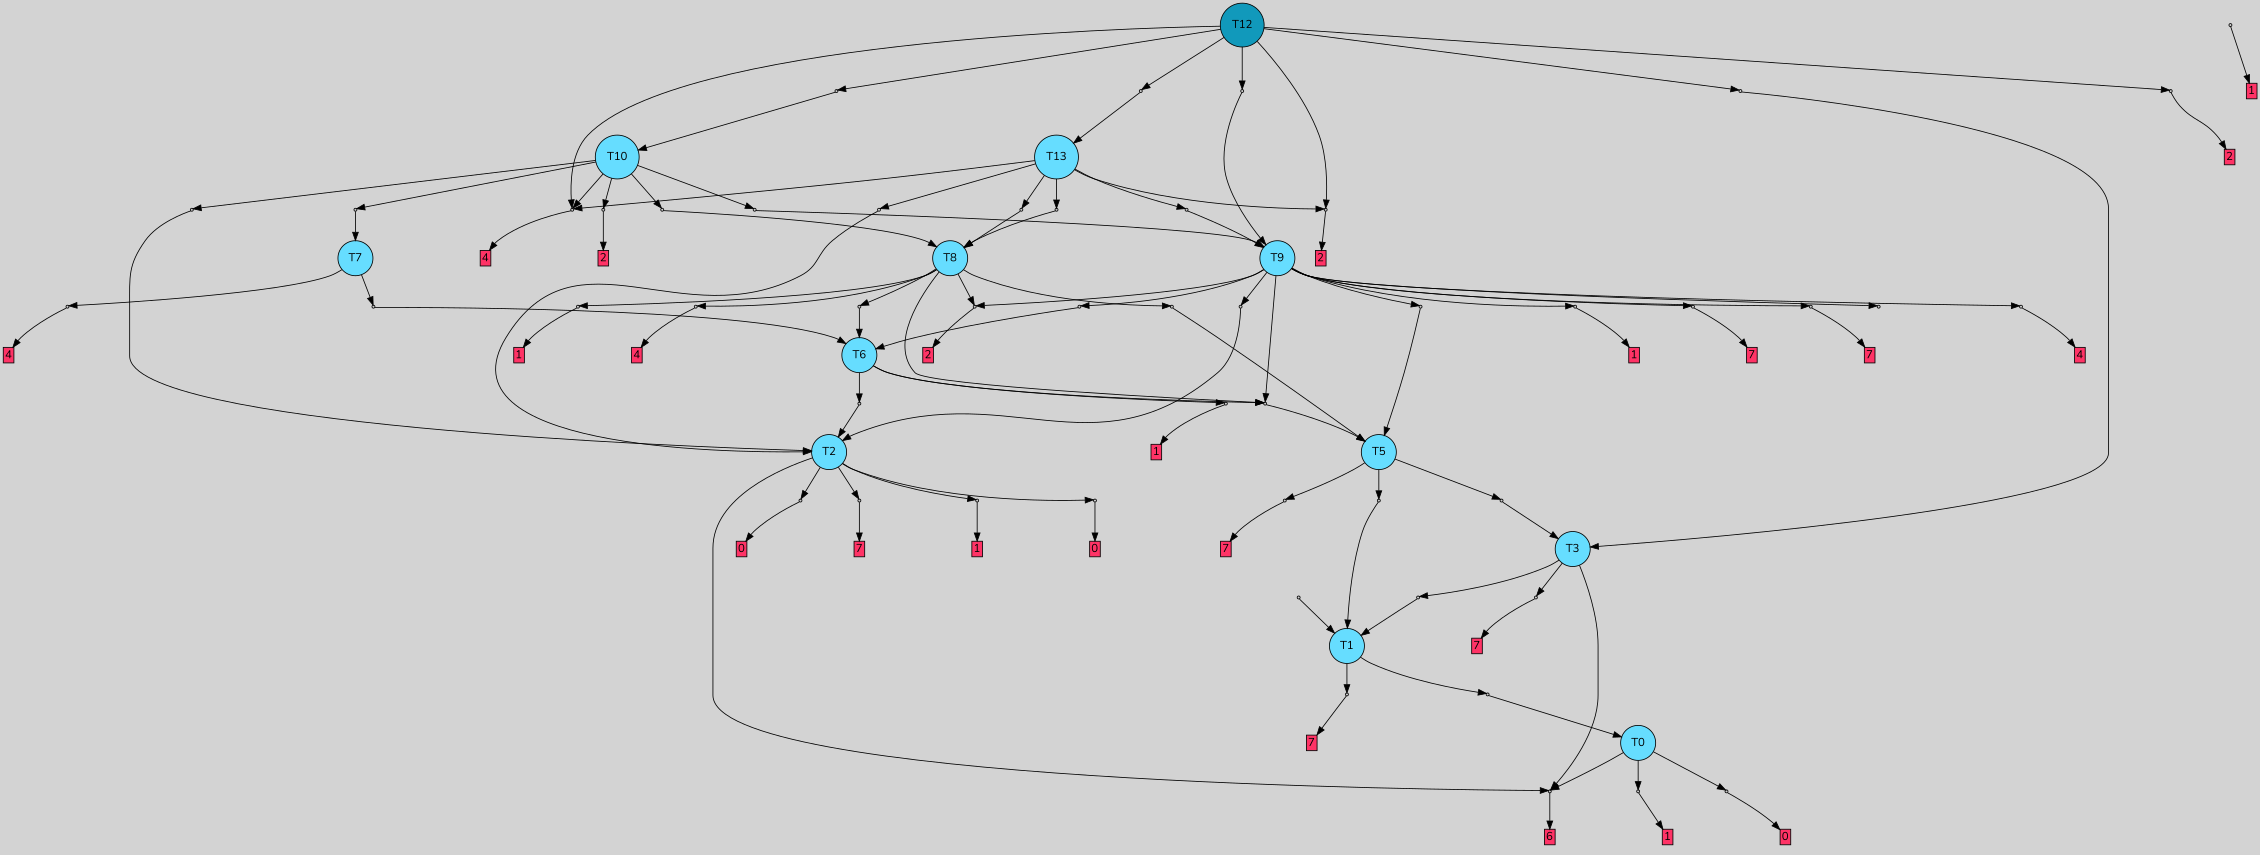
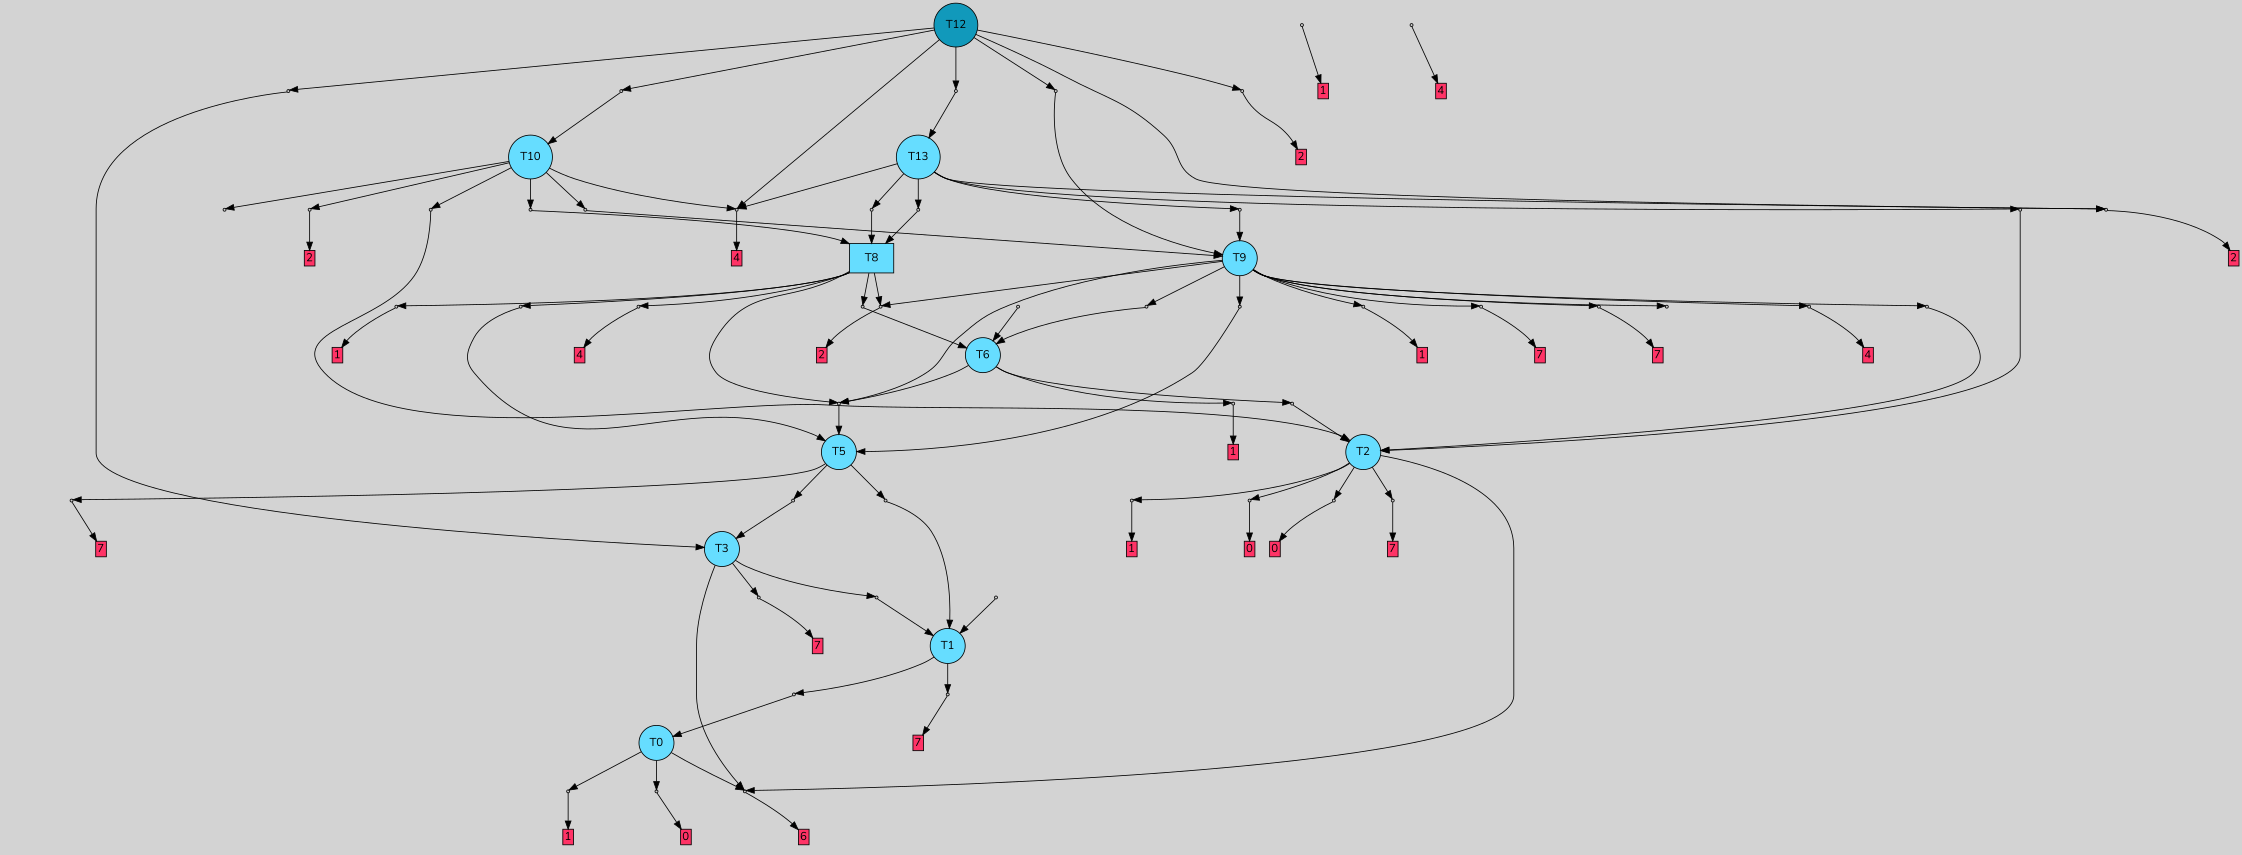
(355, 258) -> none
(950, 258) -> (872, 258)
